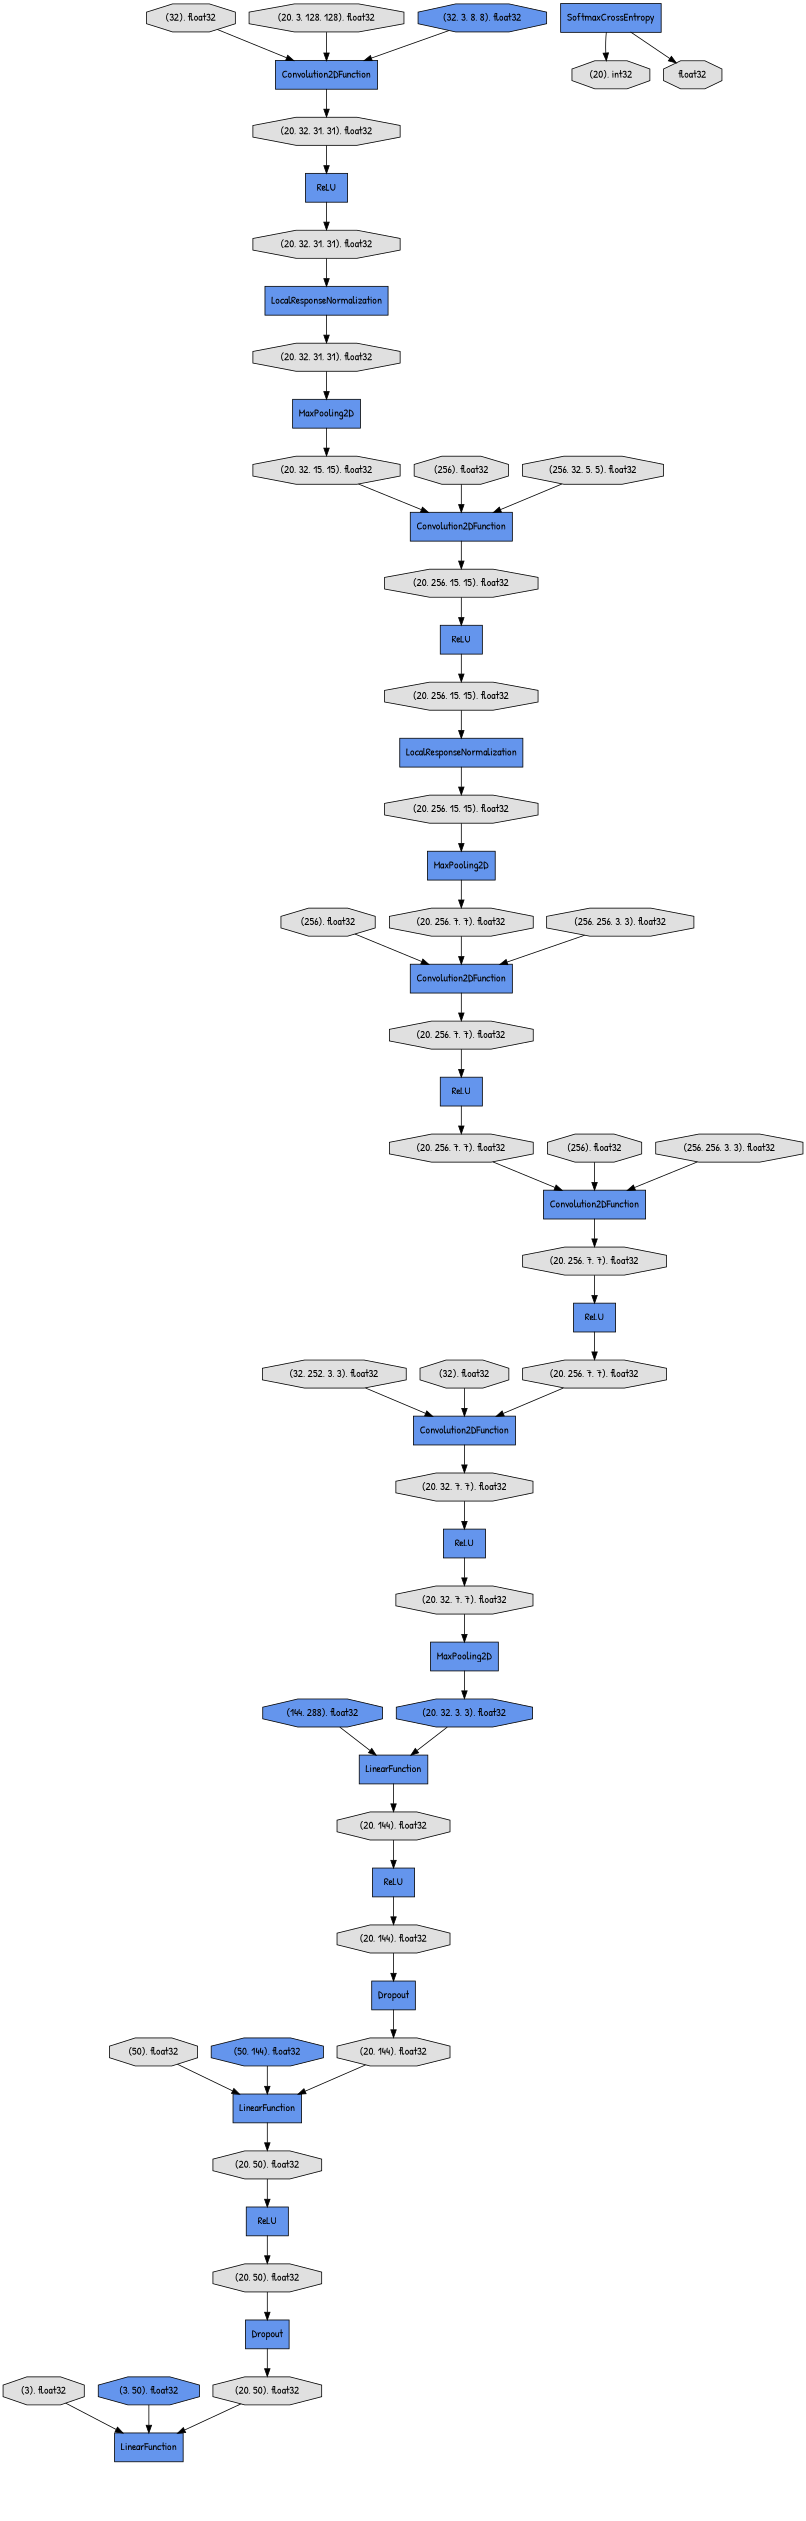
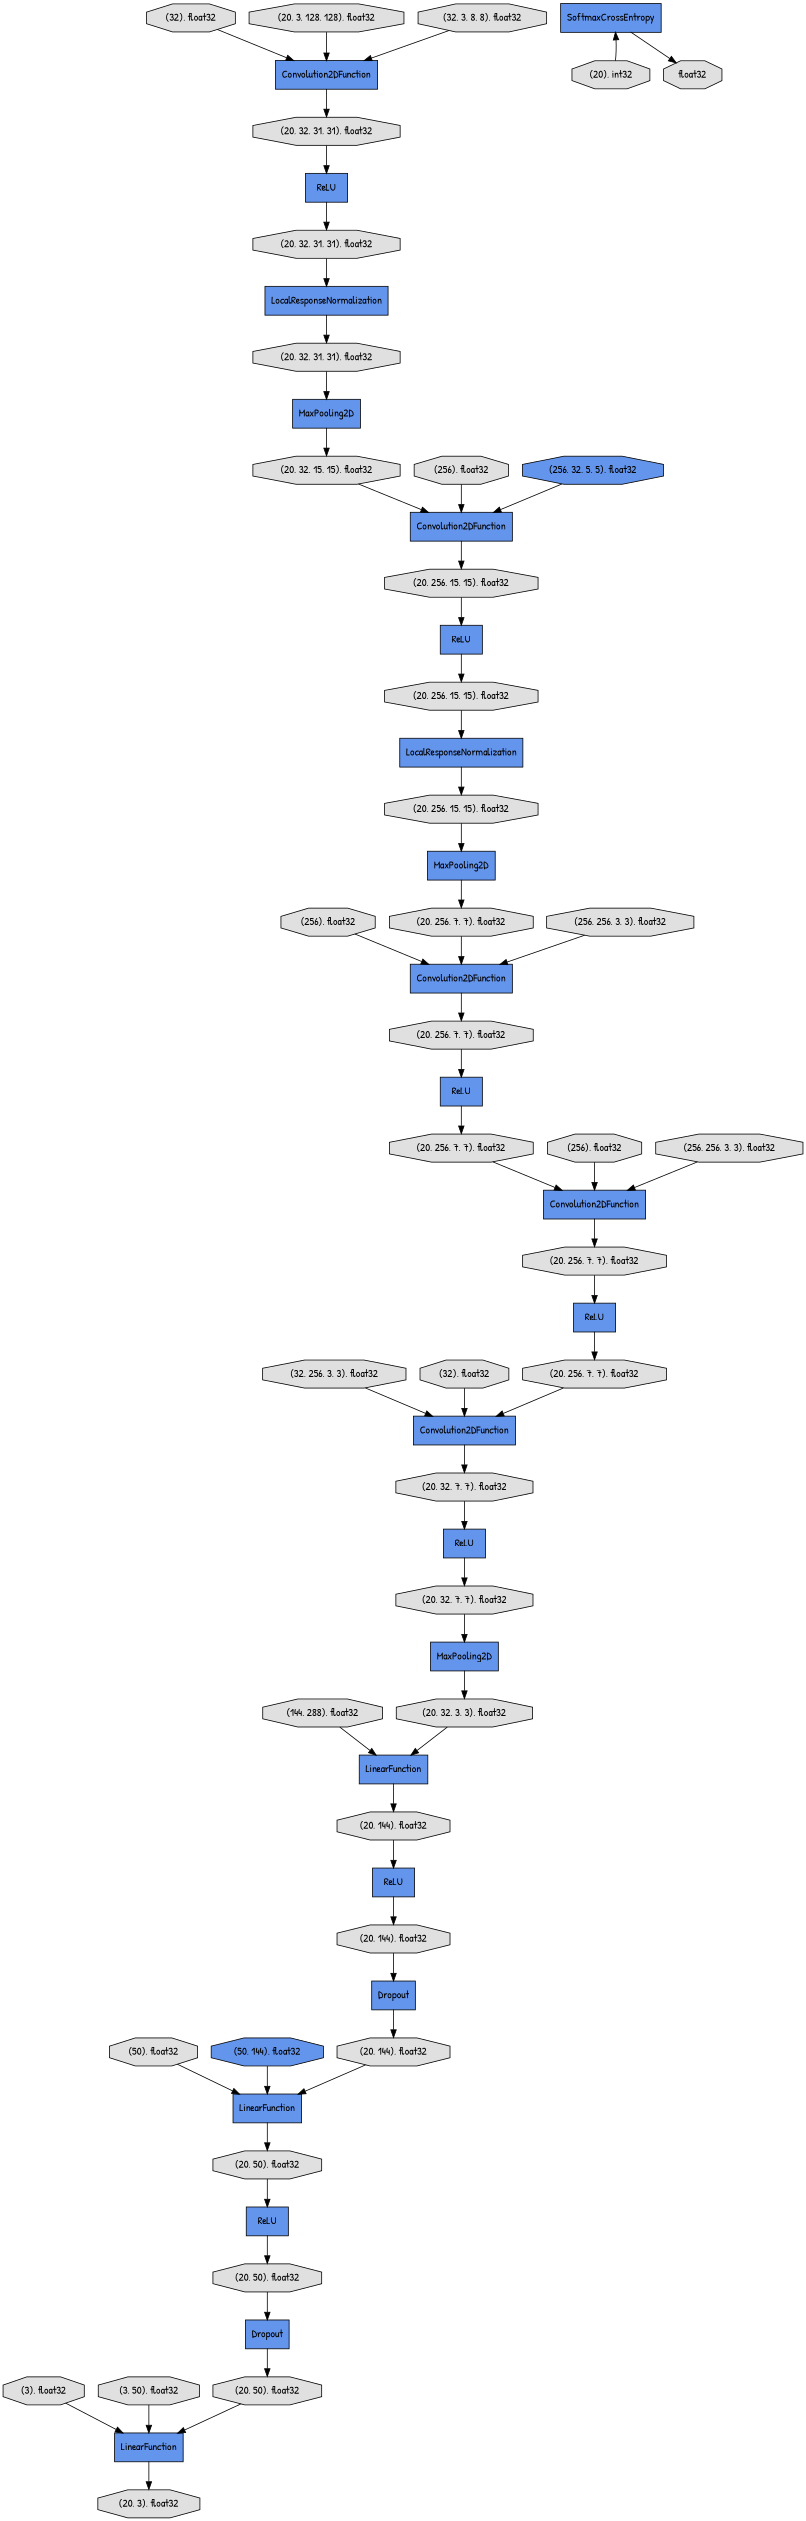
(482, 18) -> (482, 18)
(606, 42) -> (616, 50)
(593, 470) -> (593, 470)
(334, 1374) -> (334, 1374)
(323, 1713) -> (323, 1713)
(464, 1713) -> (464, 1713)
(149, 2391) -> (149, 2391)
none -> (149, 2504)
